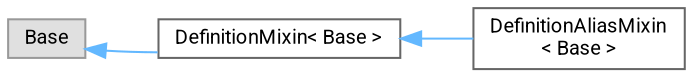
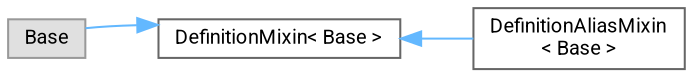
(132, 52) -> (111, 26)
